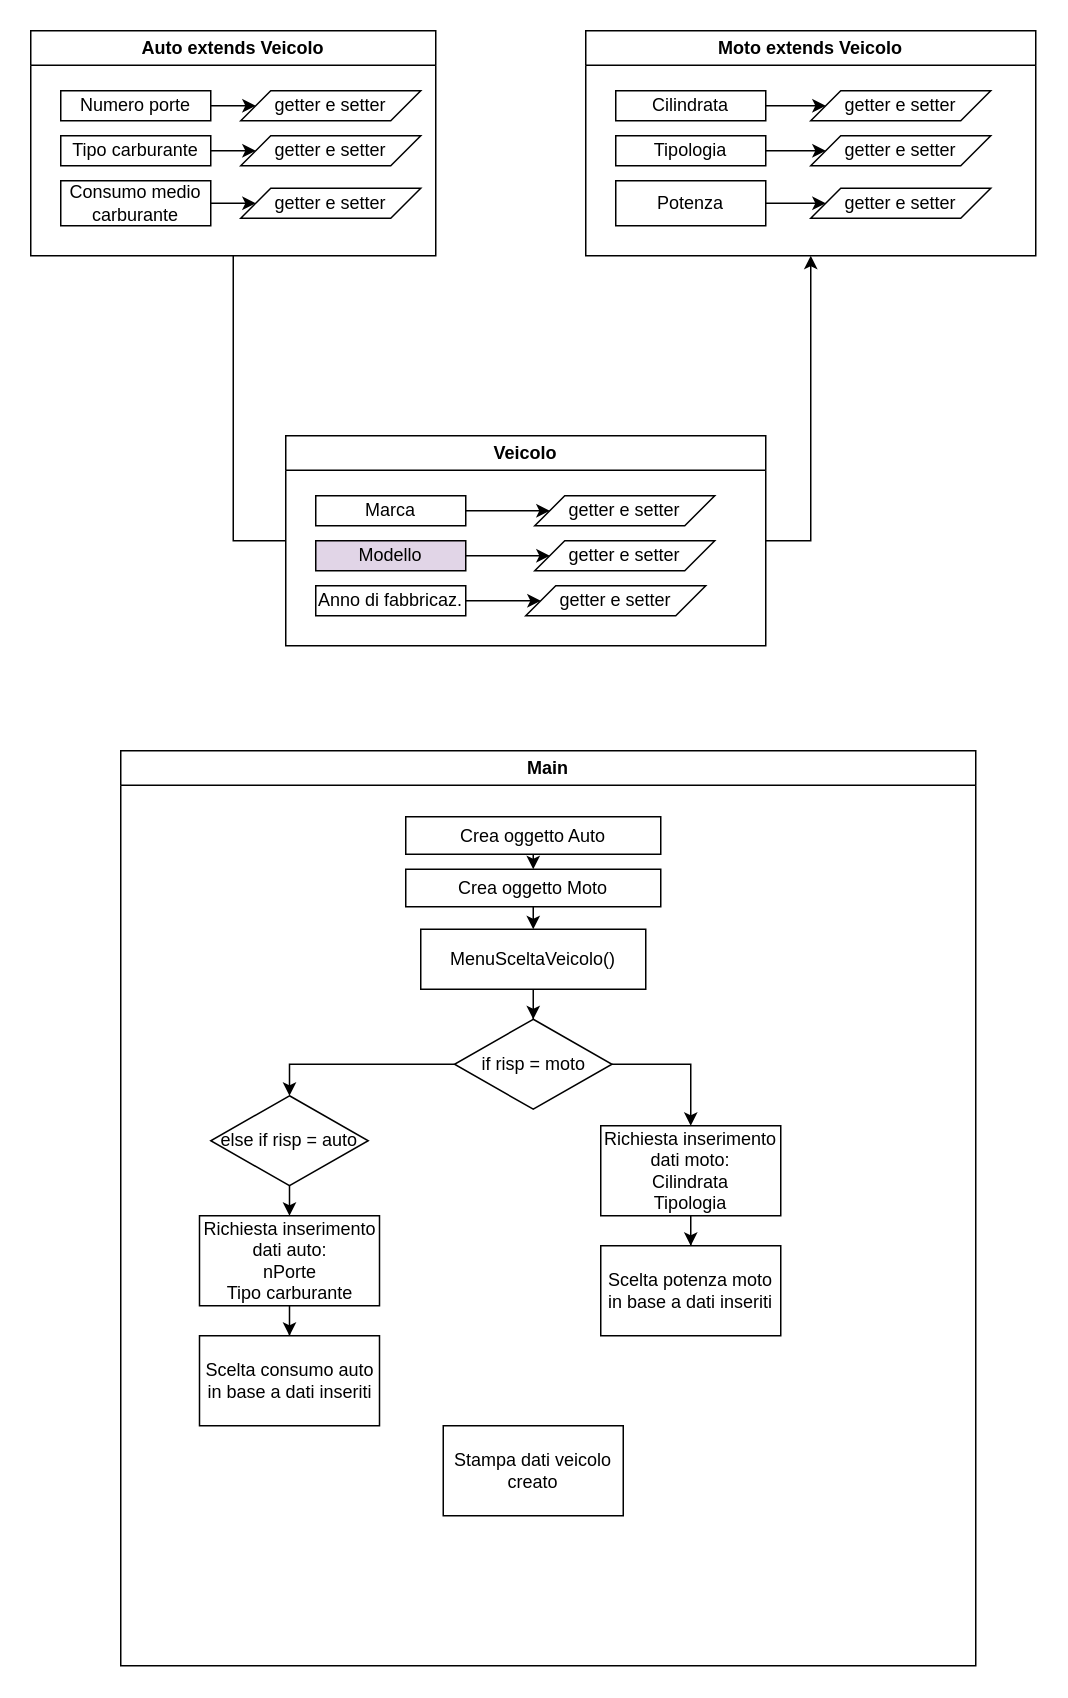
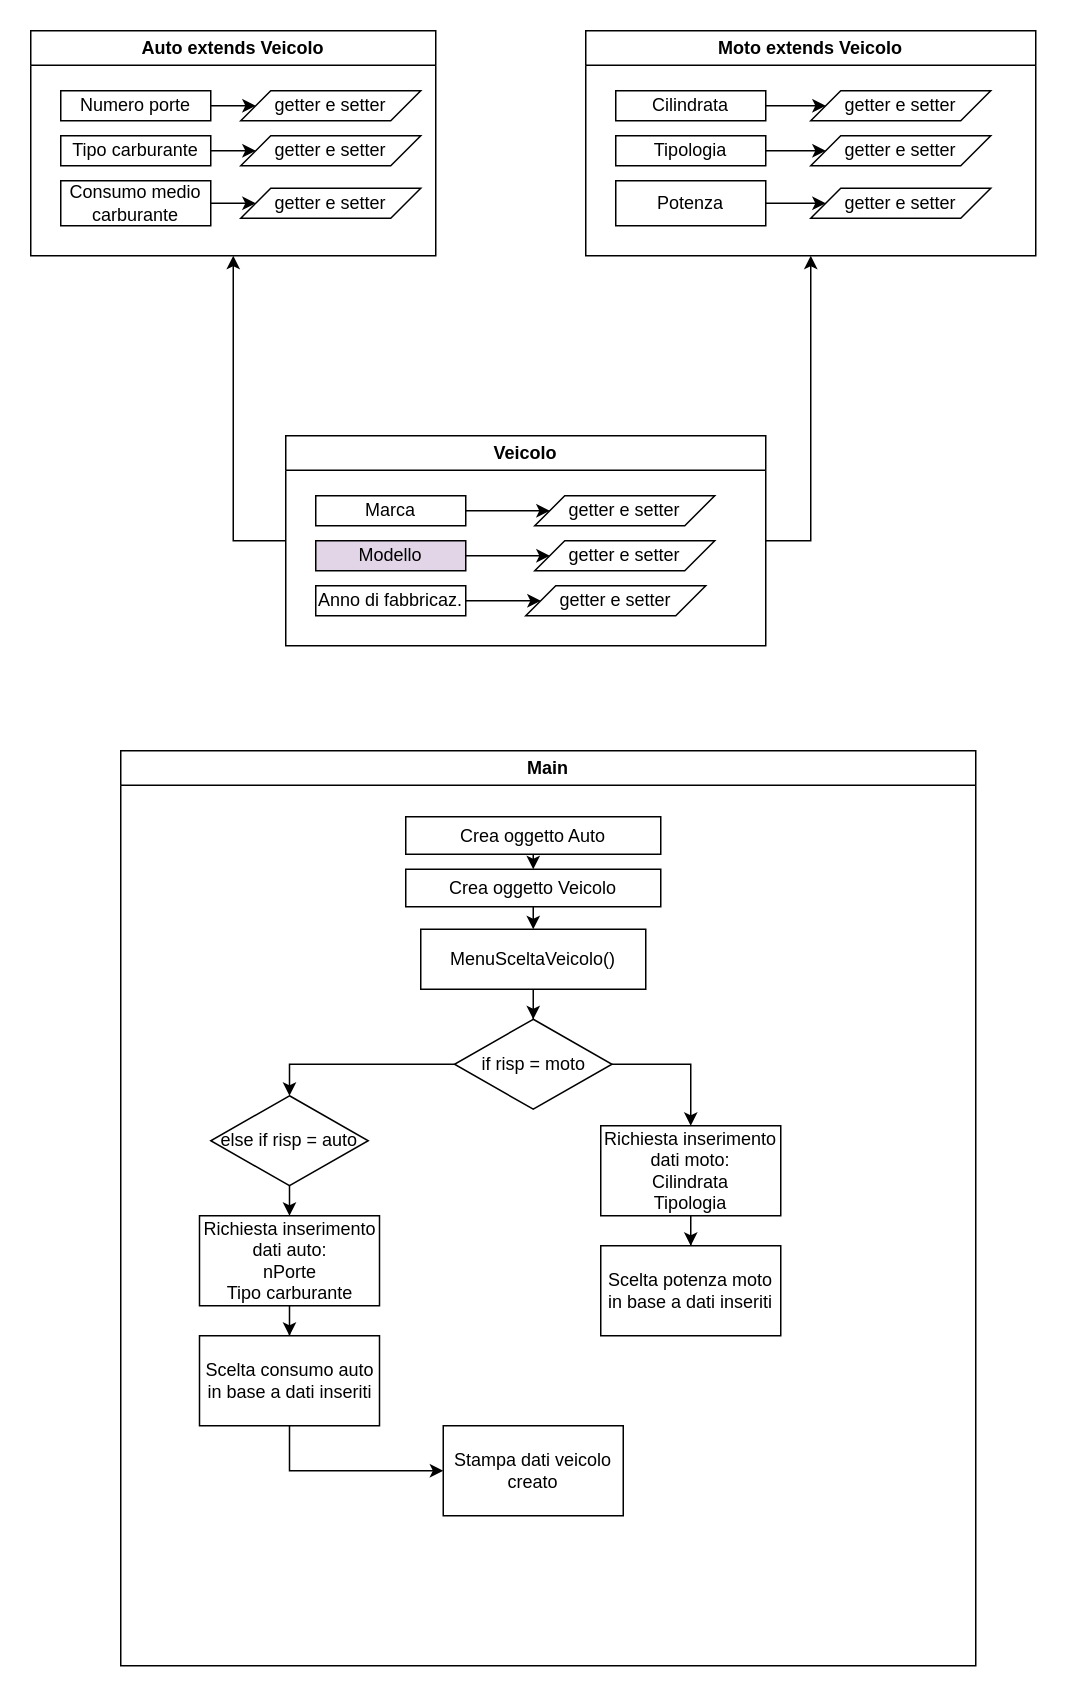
(233, 263) -> (233, 267)
(533, 889) -> (533, 889)
none -> (339, 1471)
